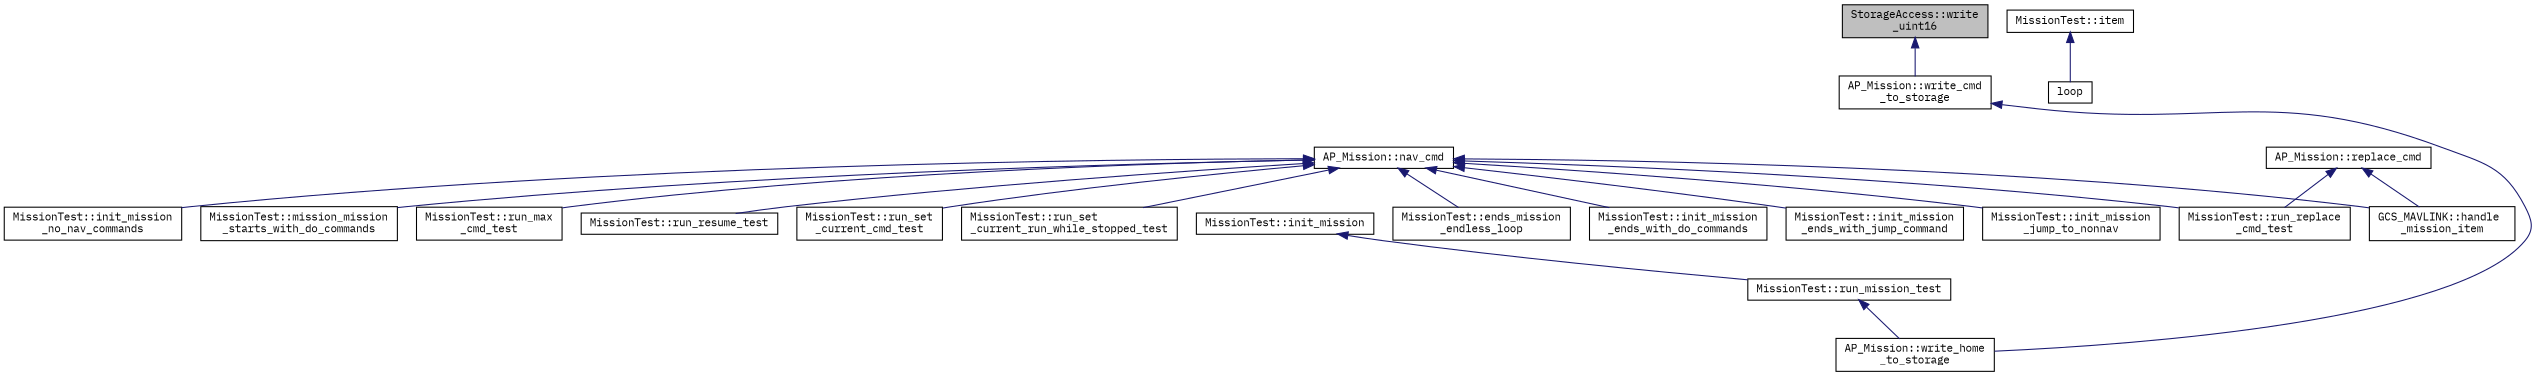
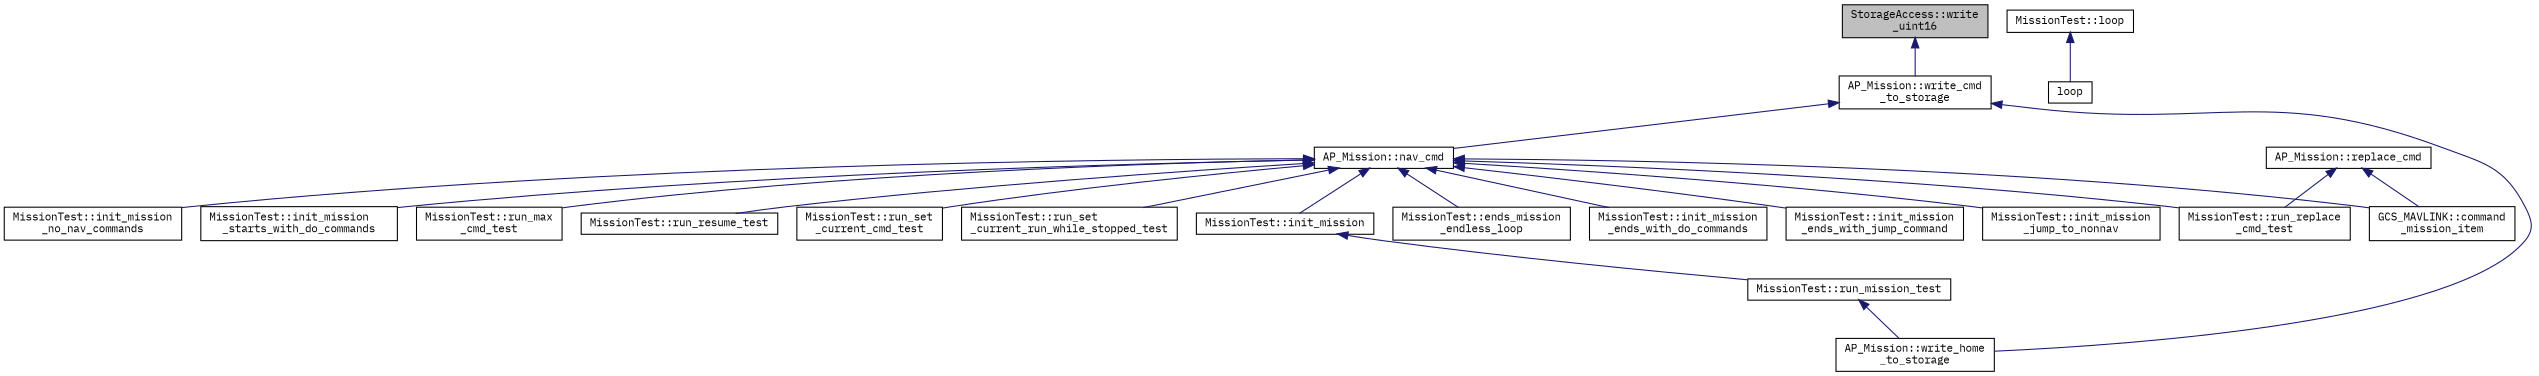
(2070, 21) -> (2070, 21)
none -> (1641, 126)
none -> (1330, 194)
(299, 224) -> (299, 224)
(2442, 224) -> (2442, 224)
